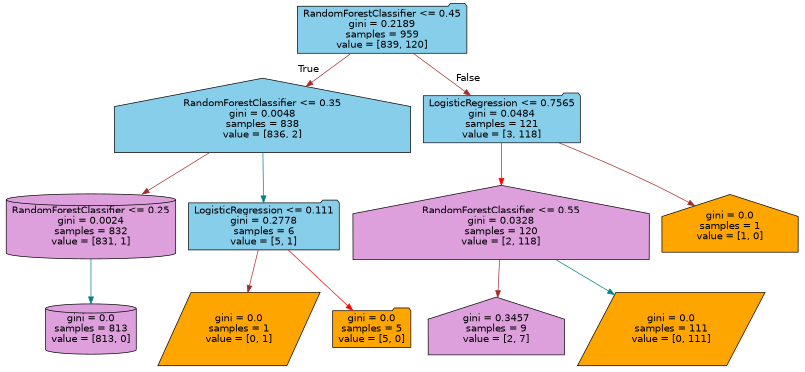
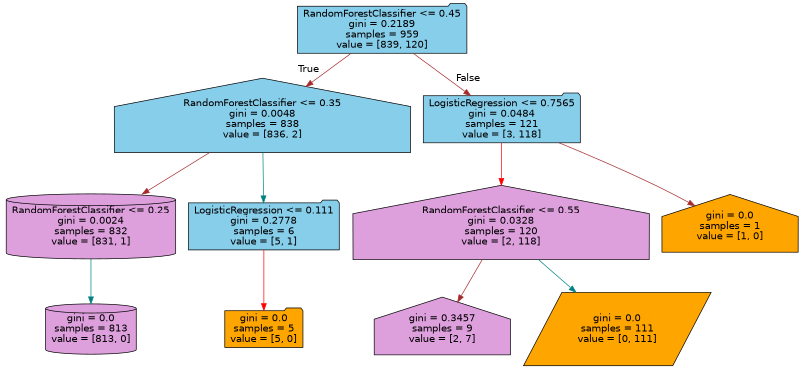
(239, 329) -> none
